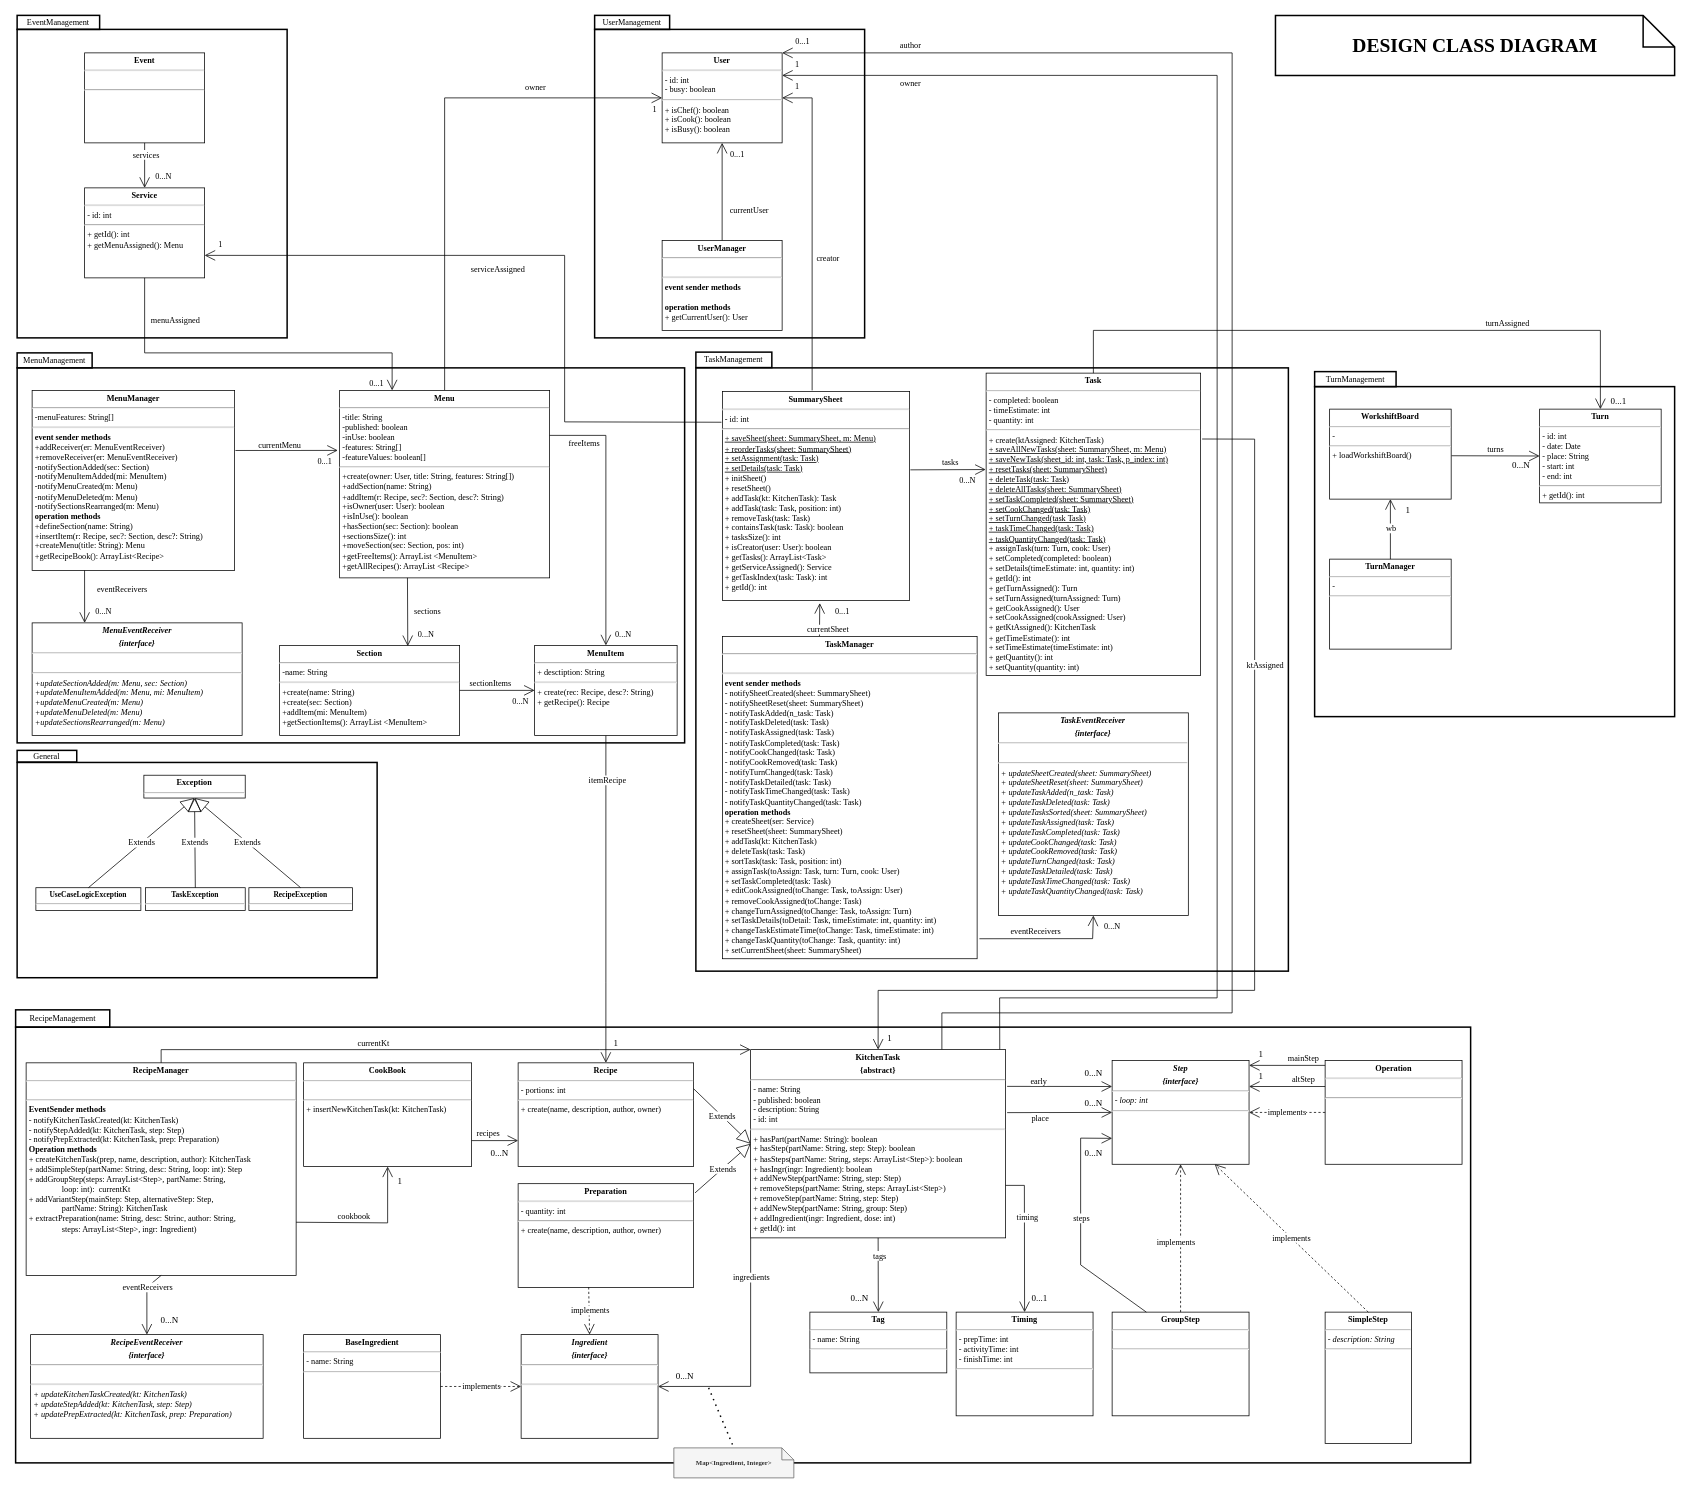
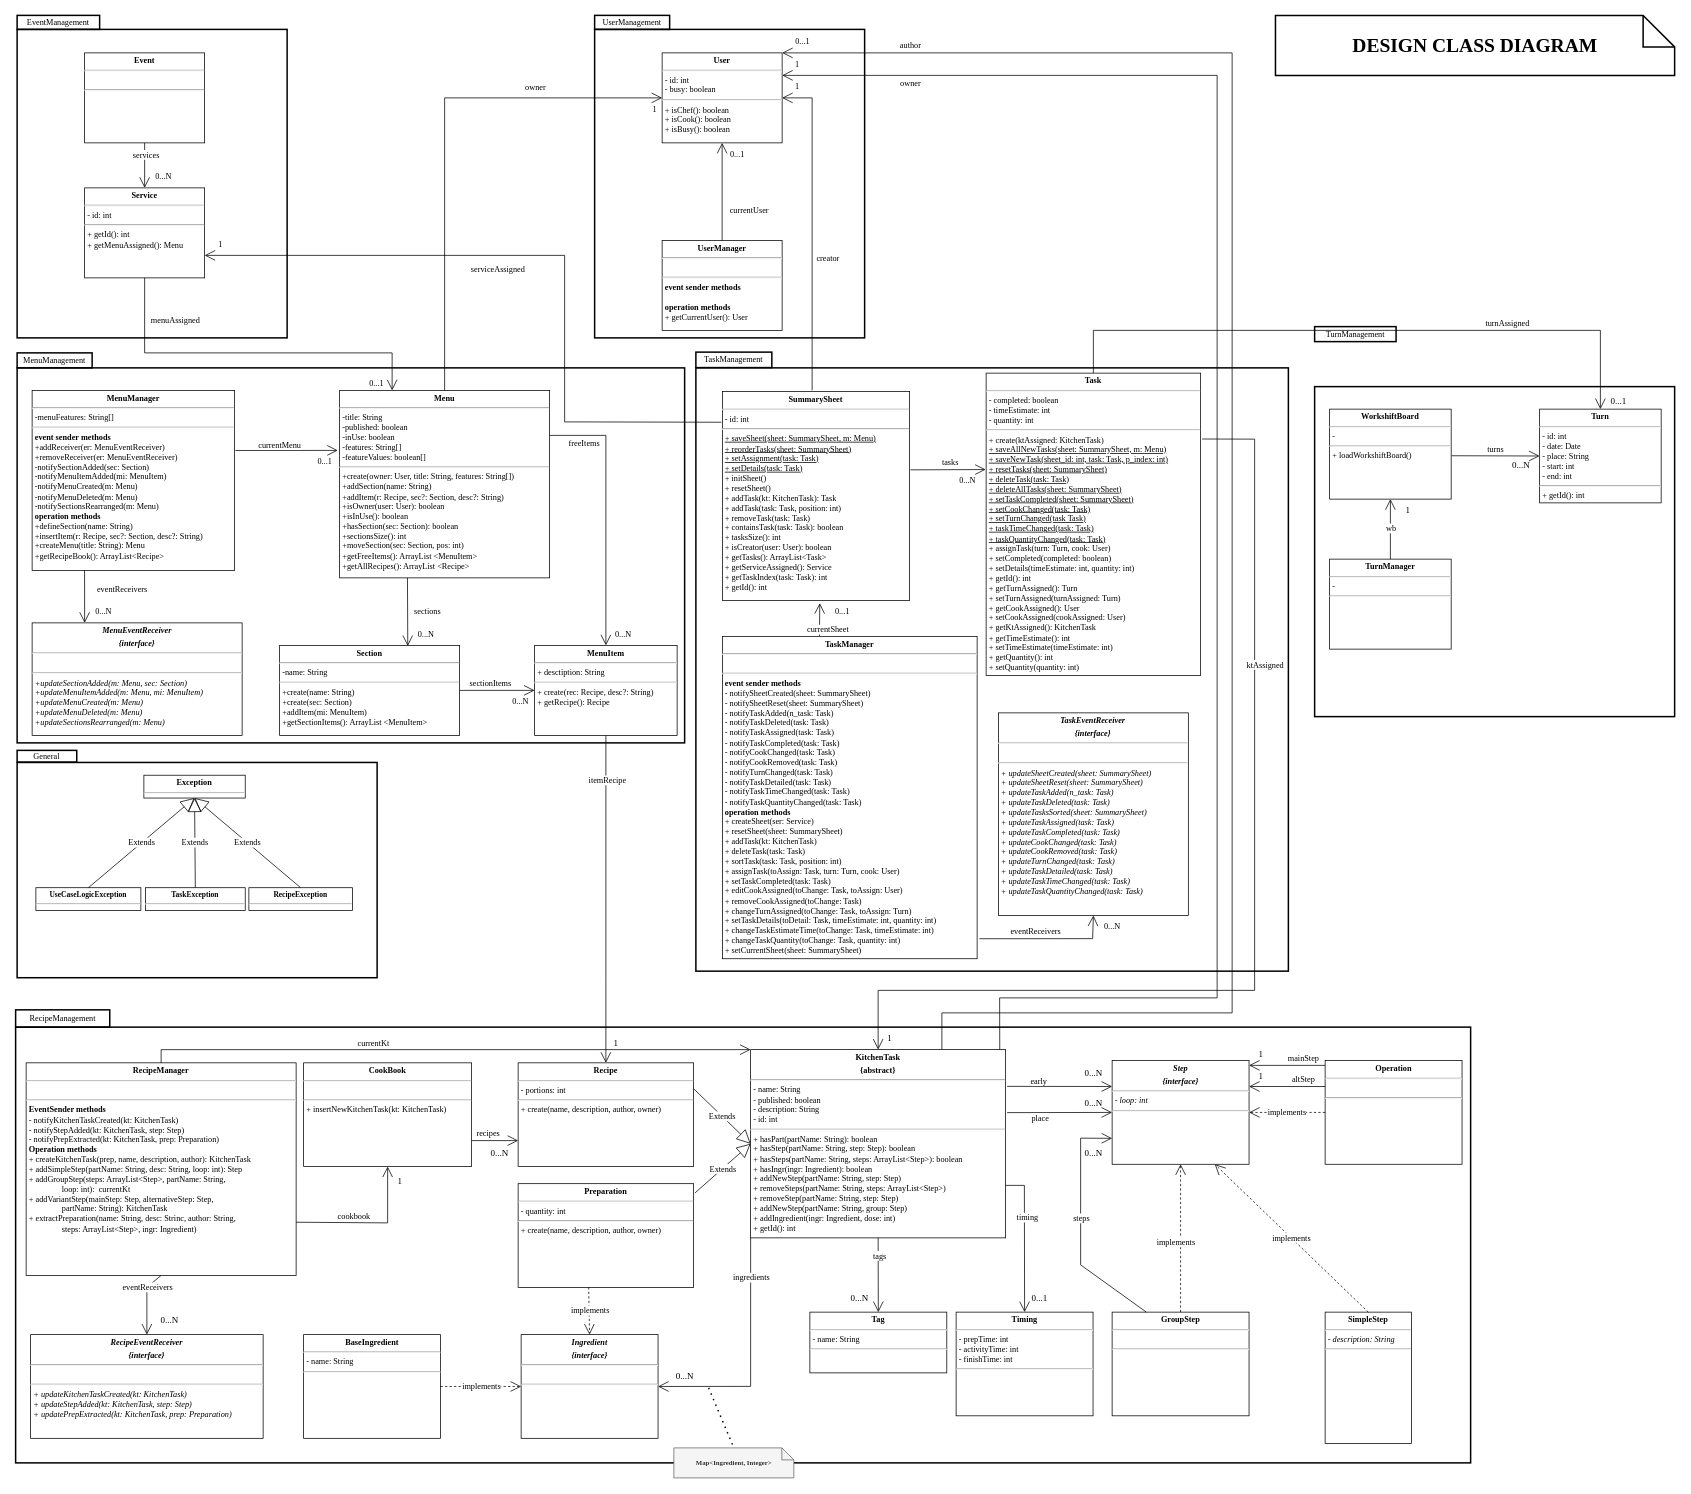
(1355, 379) -> (1355, 334)
